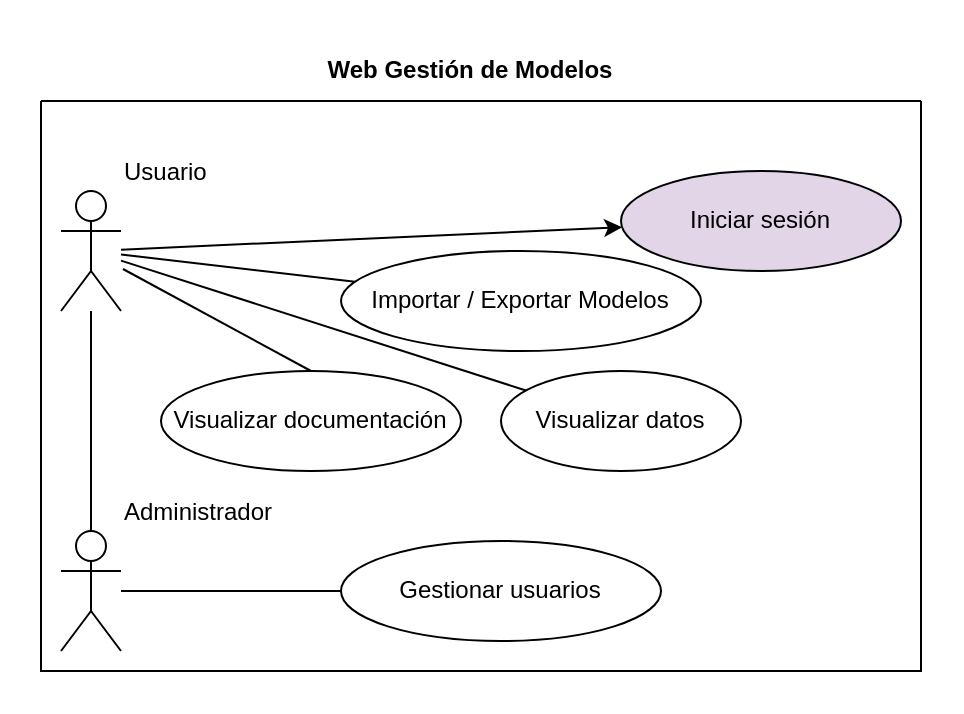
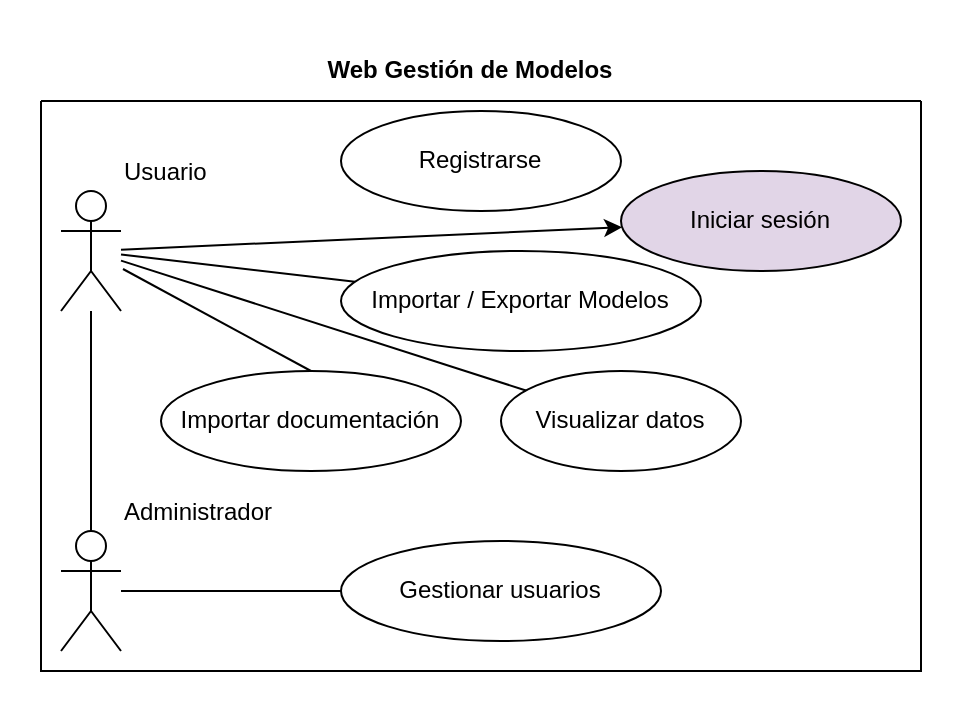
none -> (481, 161)
(311, 421) -> (311, 421)
